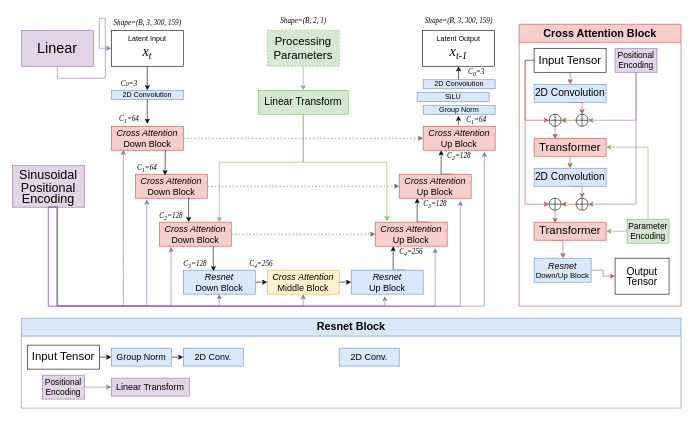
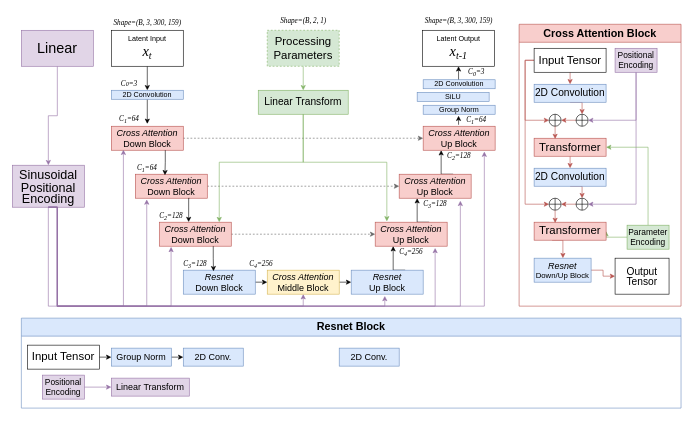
(101, 48) -> (48, 116)
(648, 231) -> (648, 237)
(219, 299) -> none
